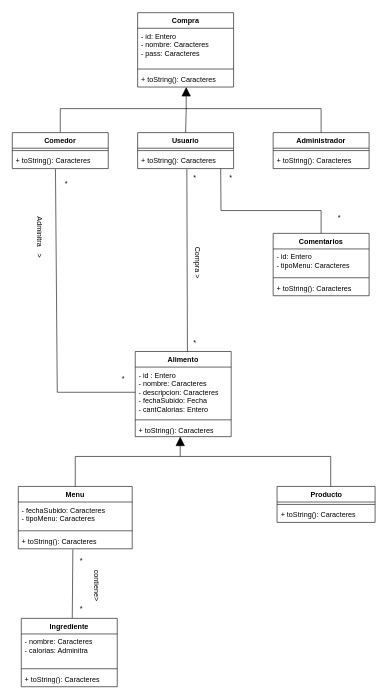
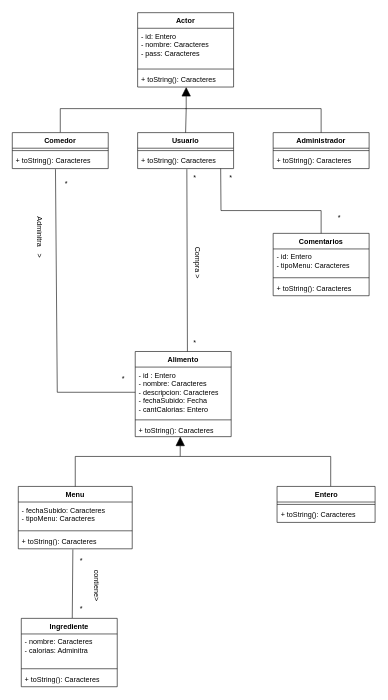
(186, 21) -> (186, 21)
(327, 495) -> (327, 495)
